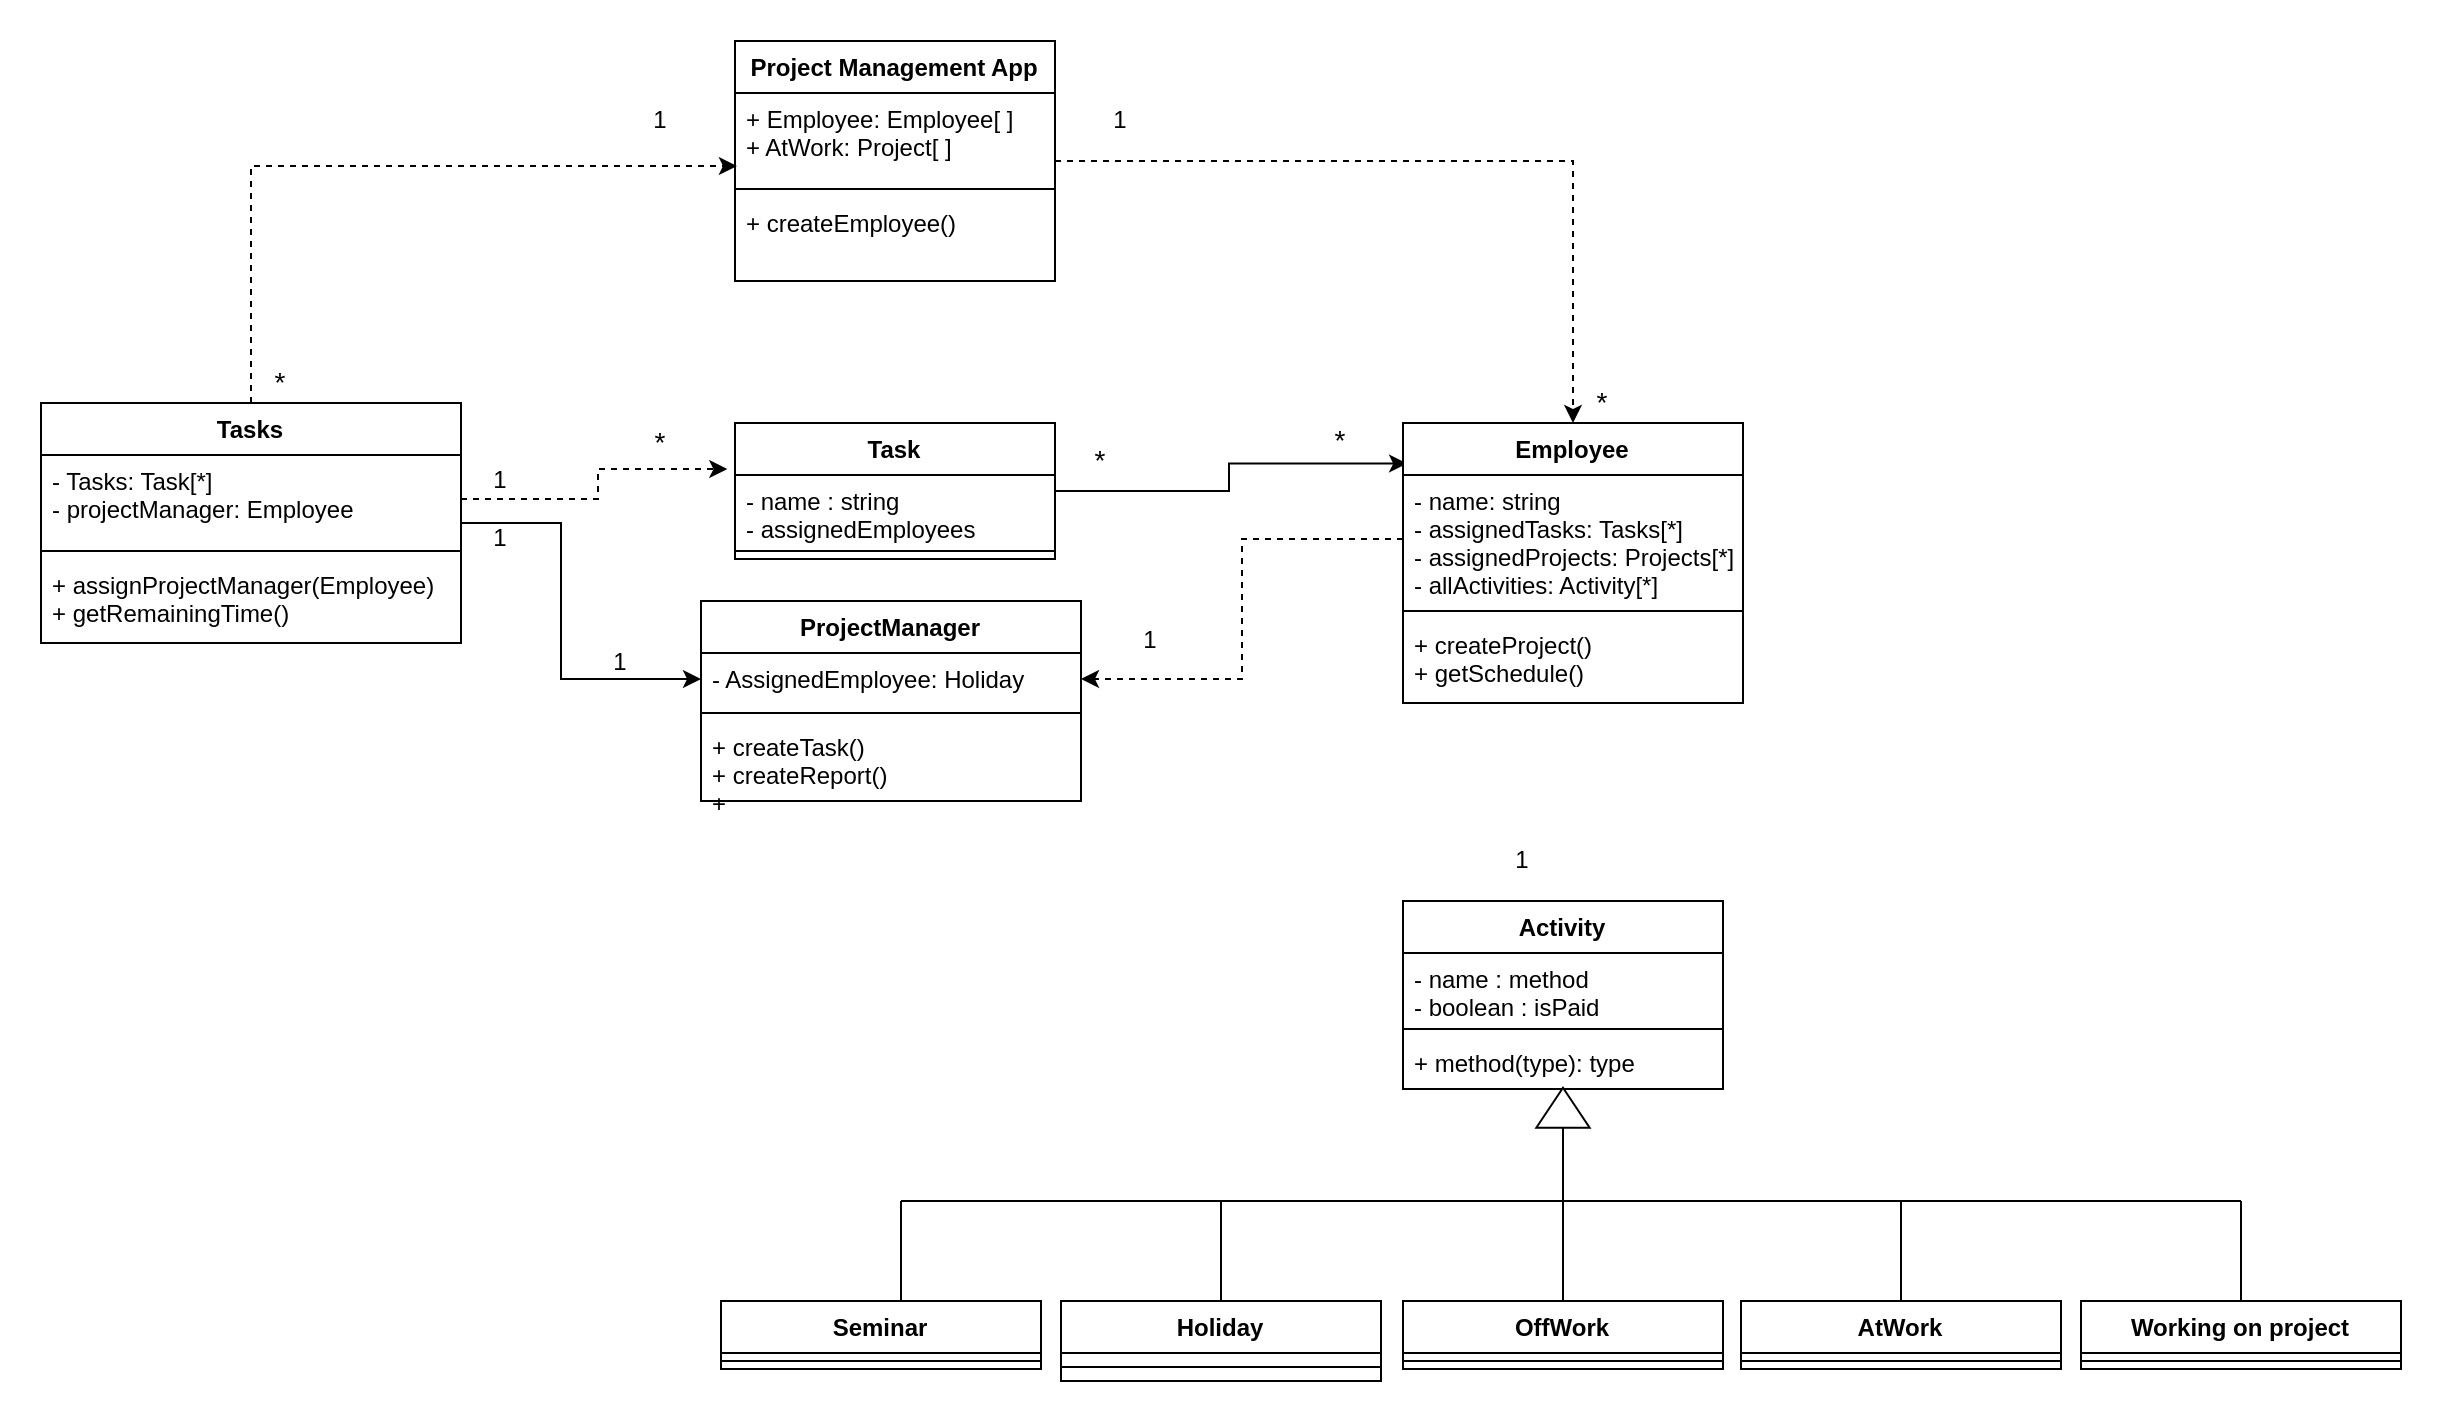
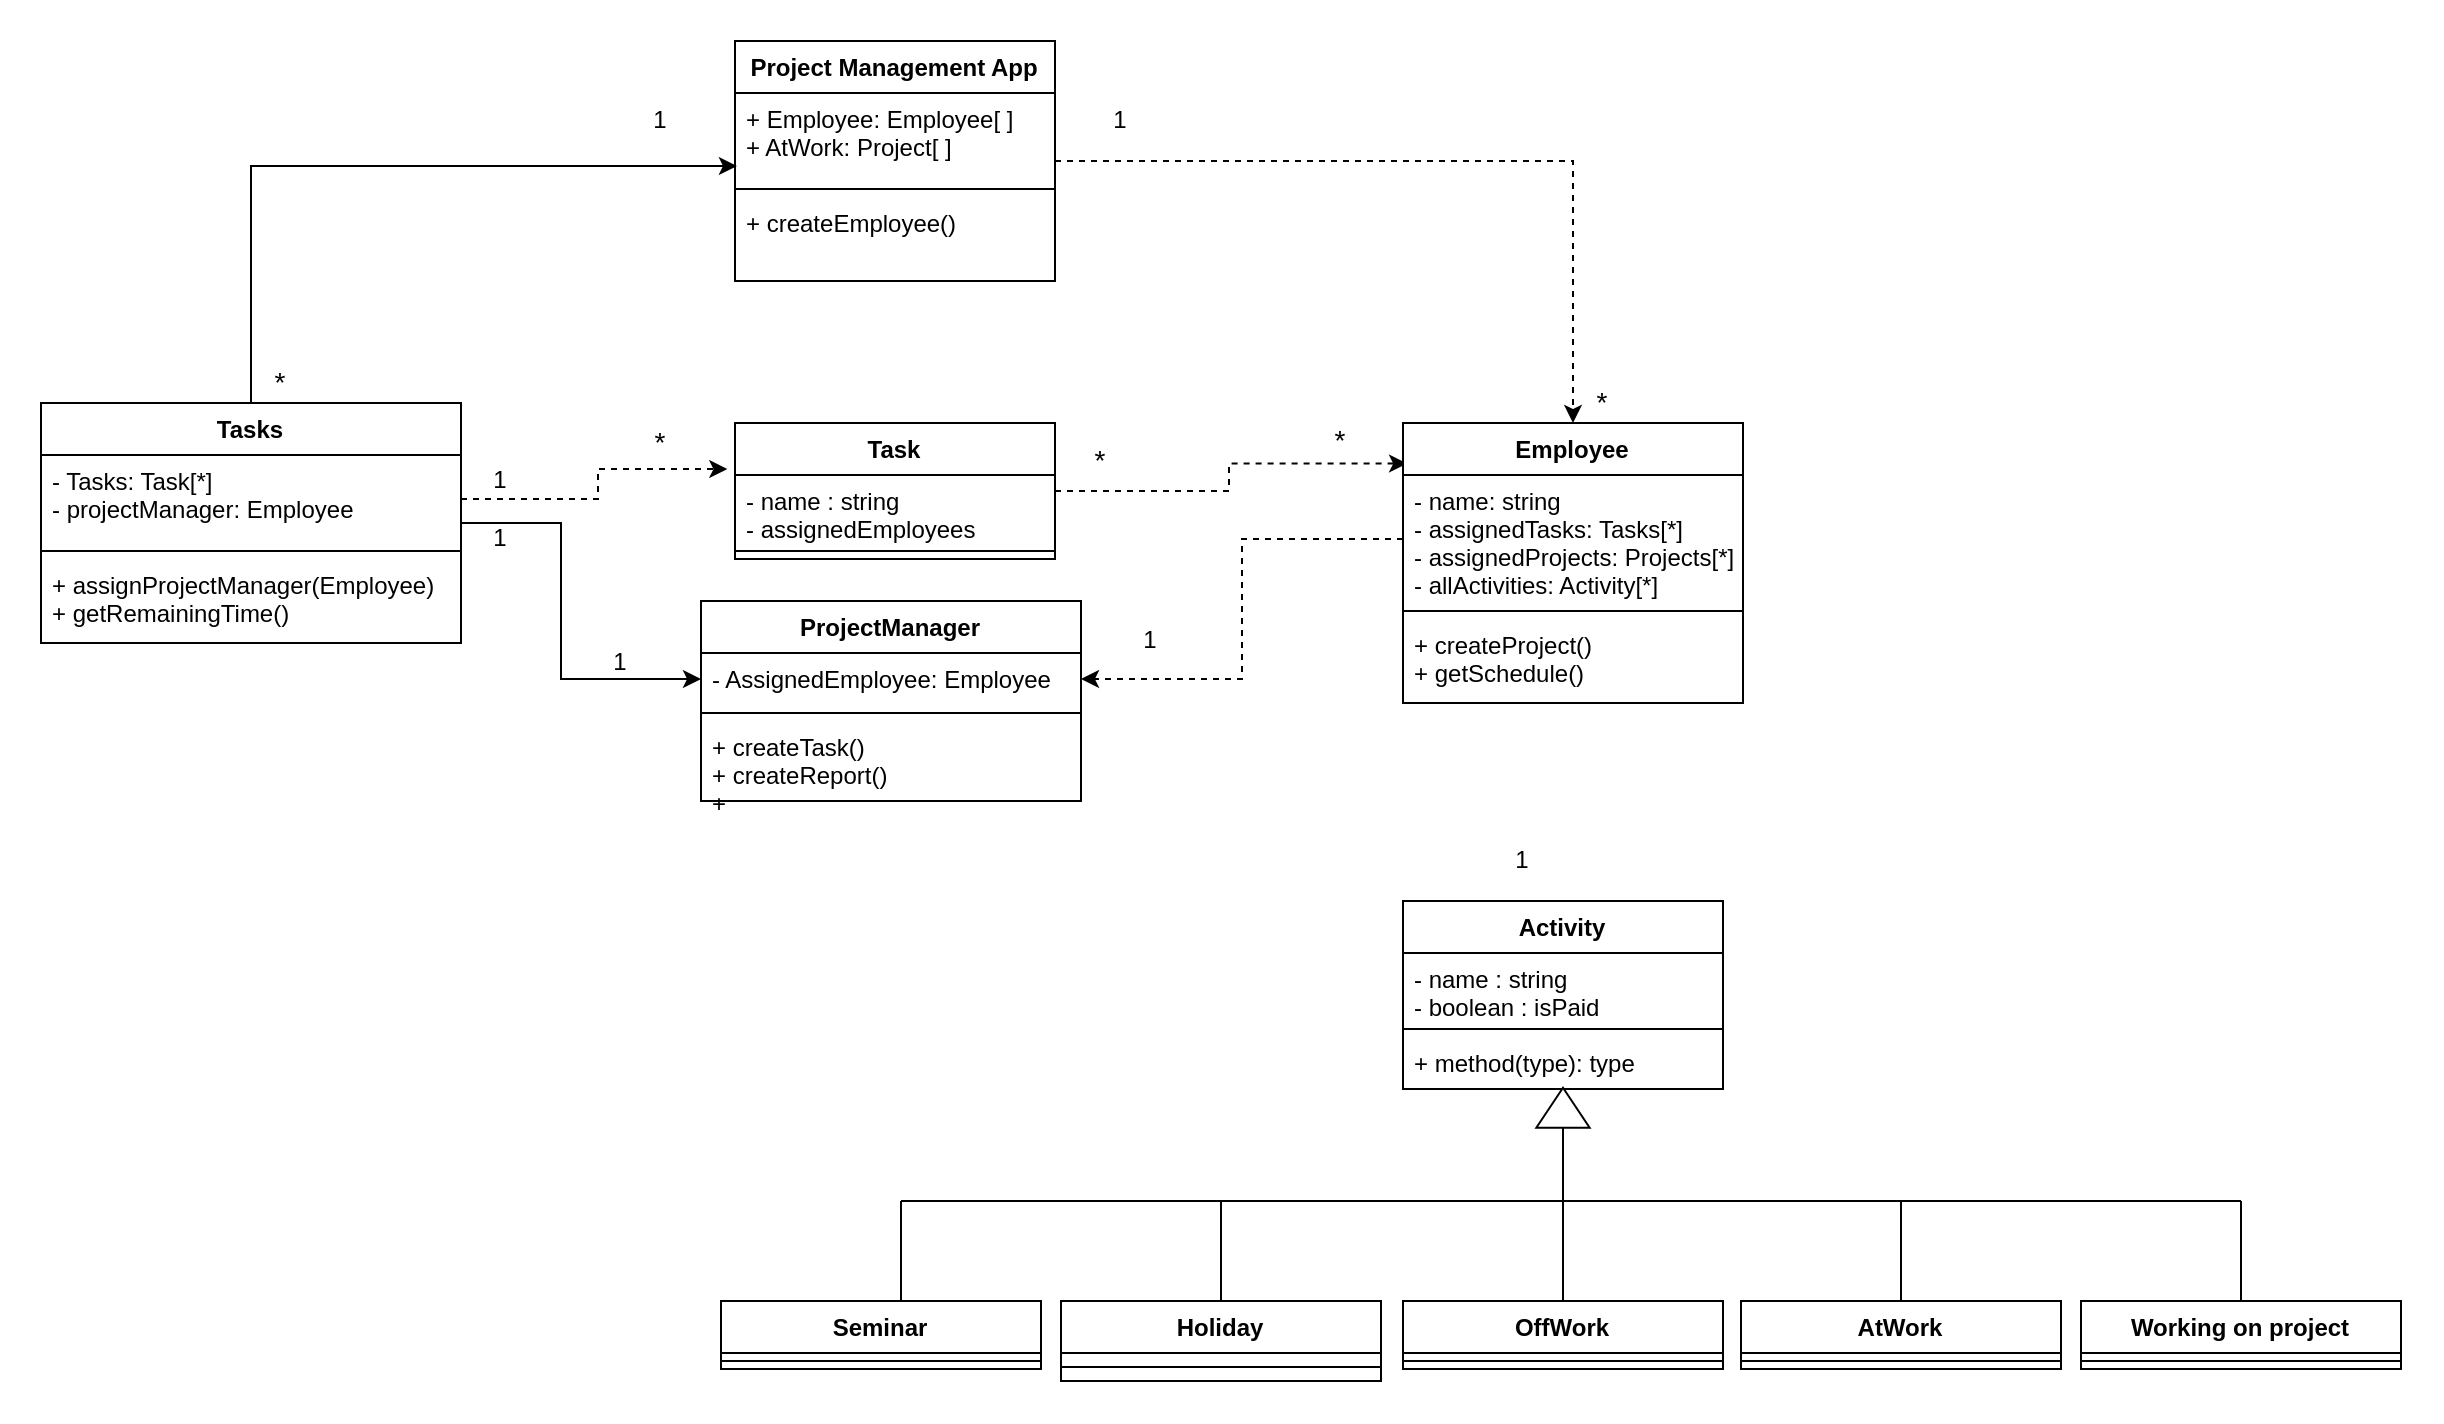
(371, 166) -> (371, 166)
(1229, 483) -> (1229, 483)
(872, 680) -> (881, 680)
(1502, 980) -> (1499, 980)
